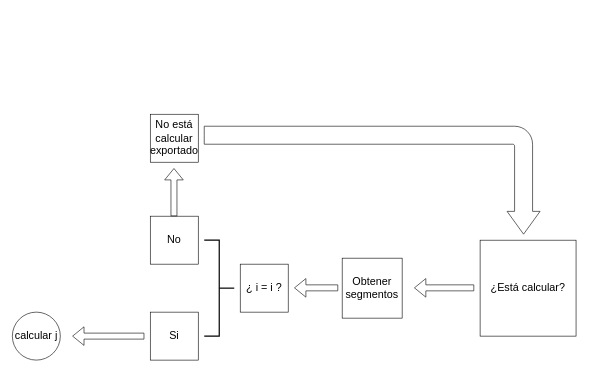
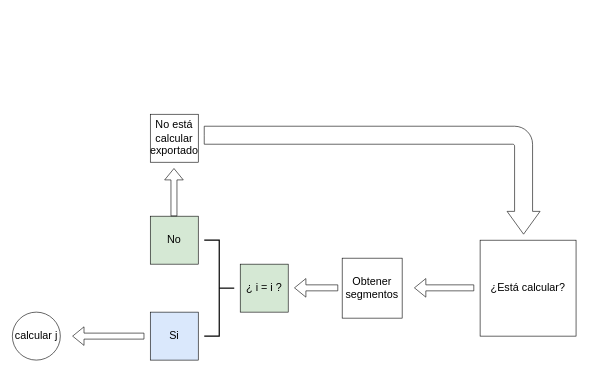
(174, 240) -> (174, 240)
(264, 288) -> (264, 288)
(174, 336) -> (174, 336)
